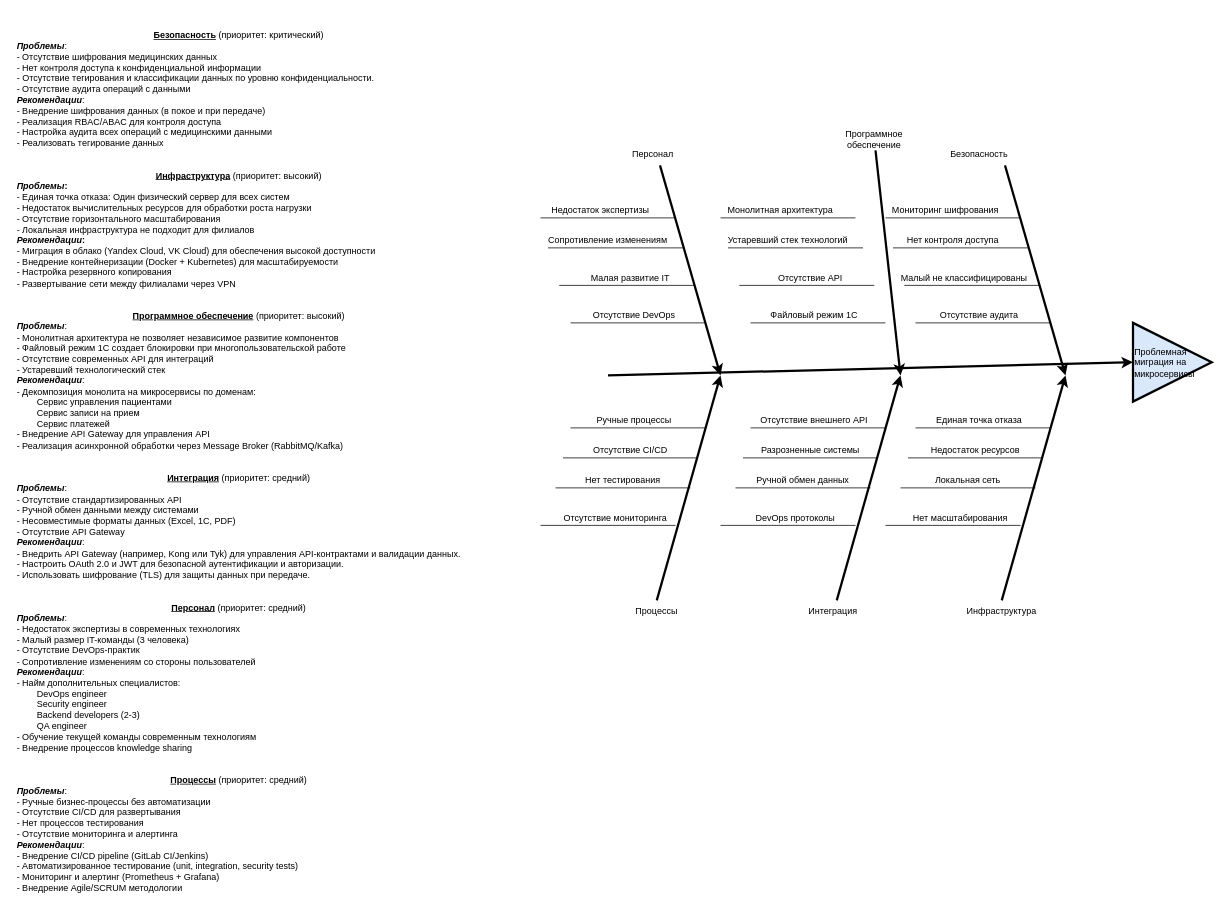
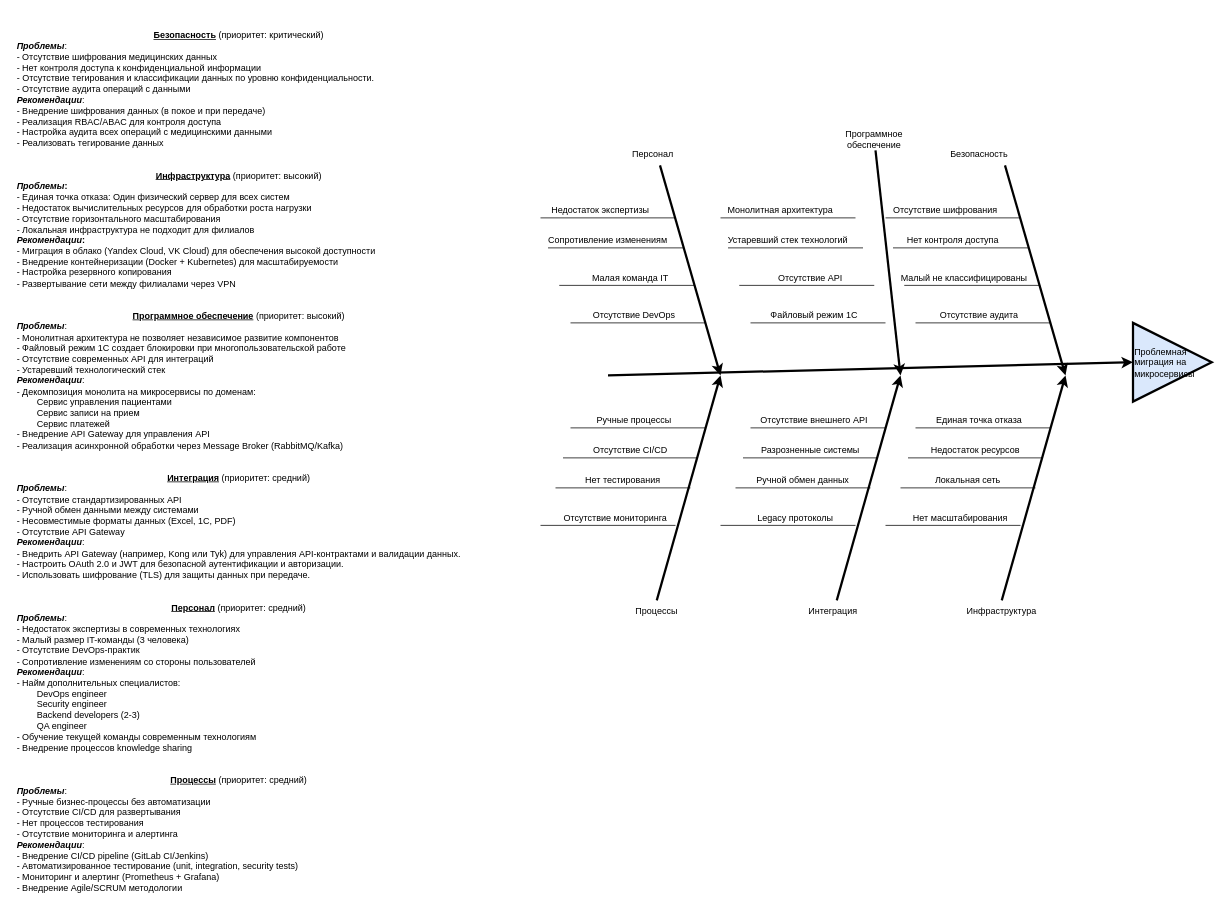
(945, 210) -> (945, 210)
(630, 278) -> (630, 278)
(795, 518) -> (795, 518)
